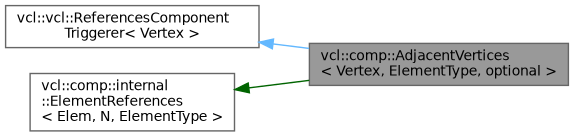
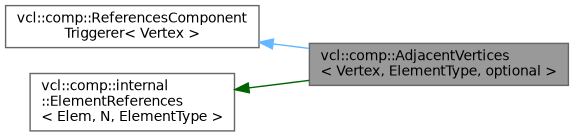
(132, 27) -> (132, 27)
